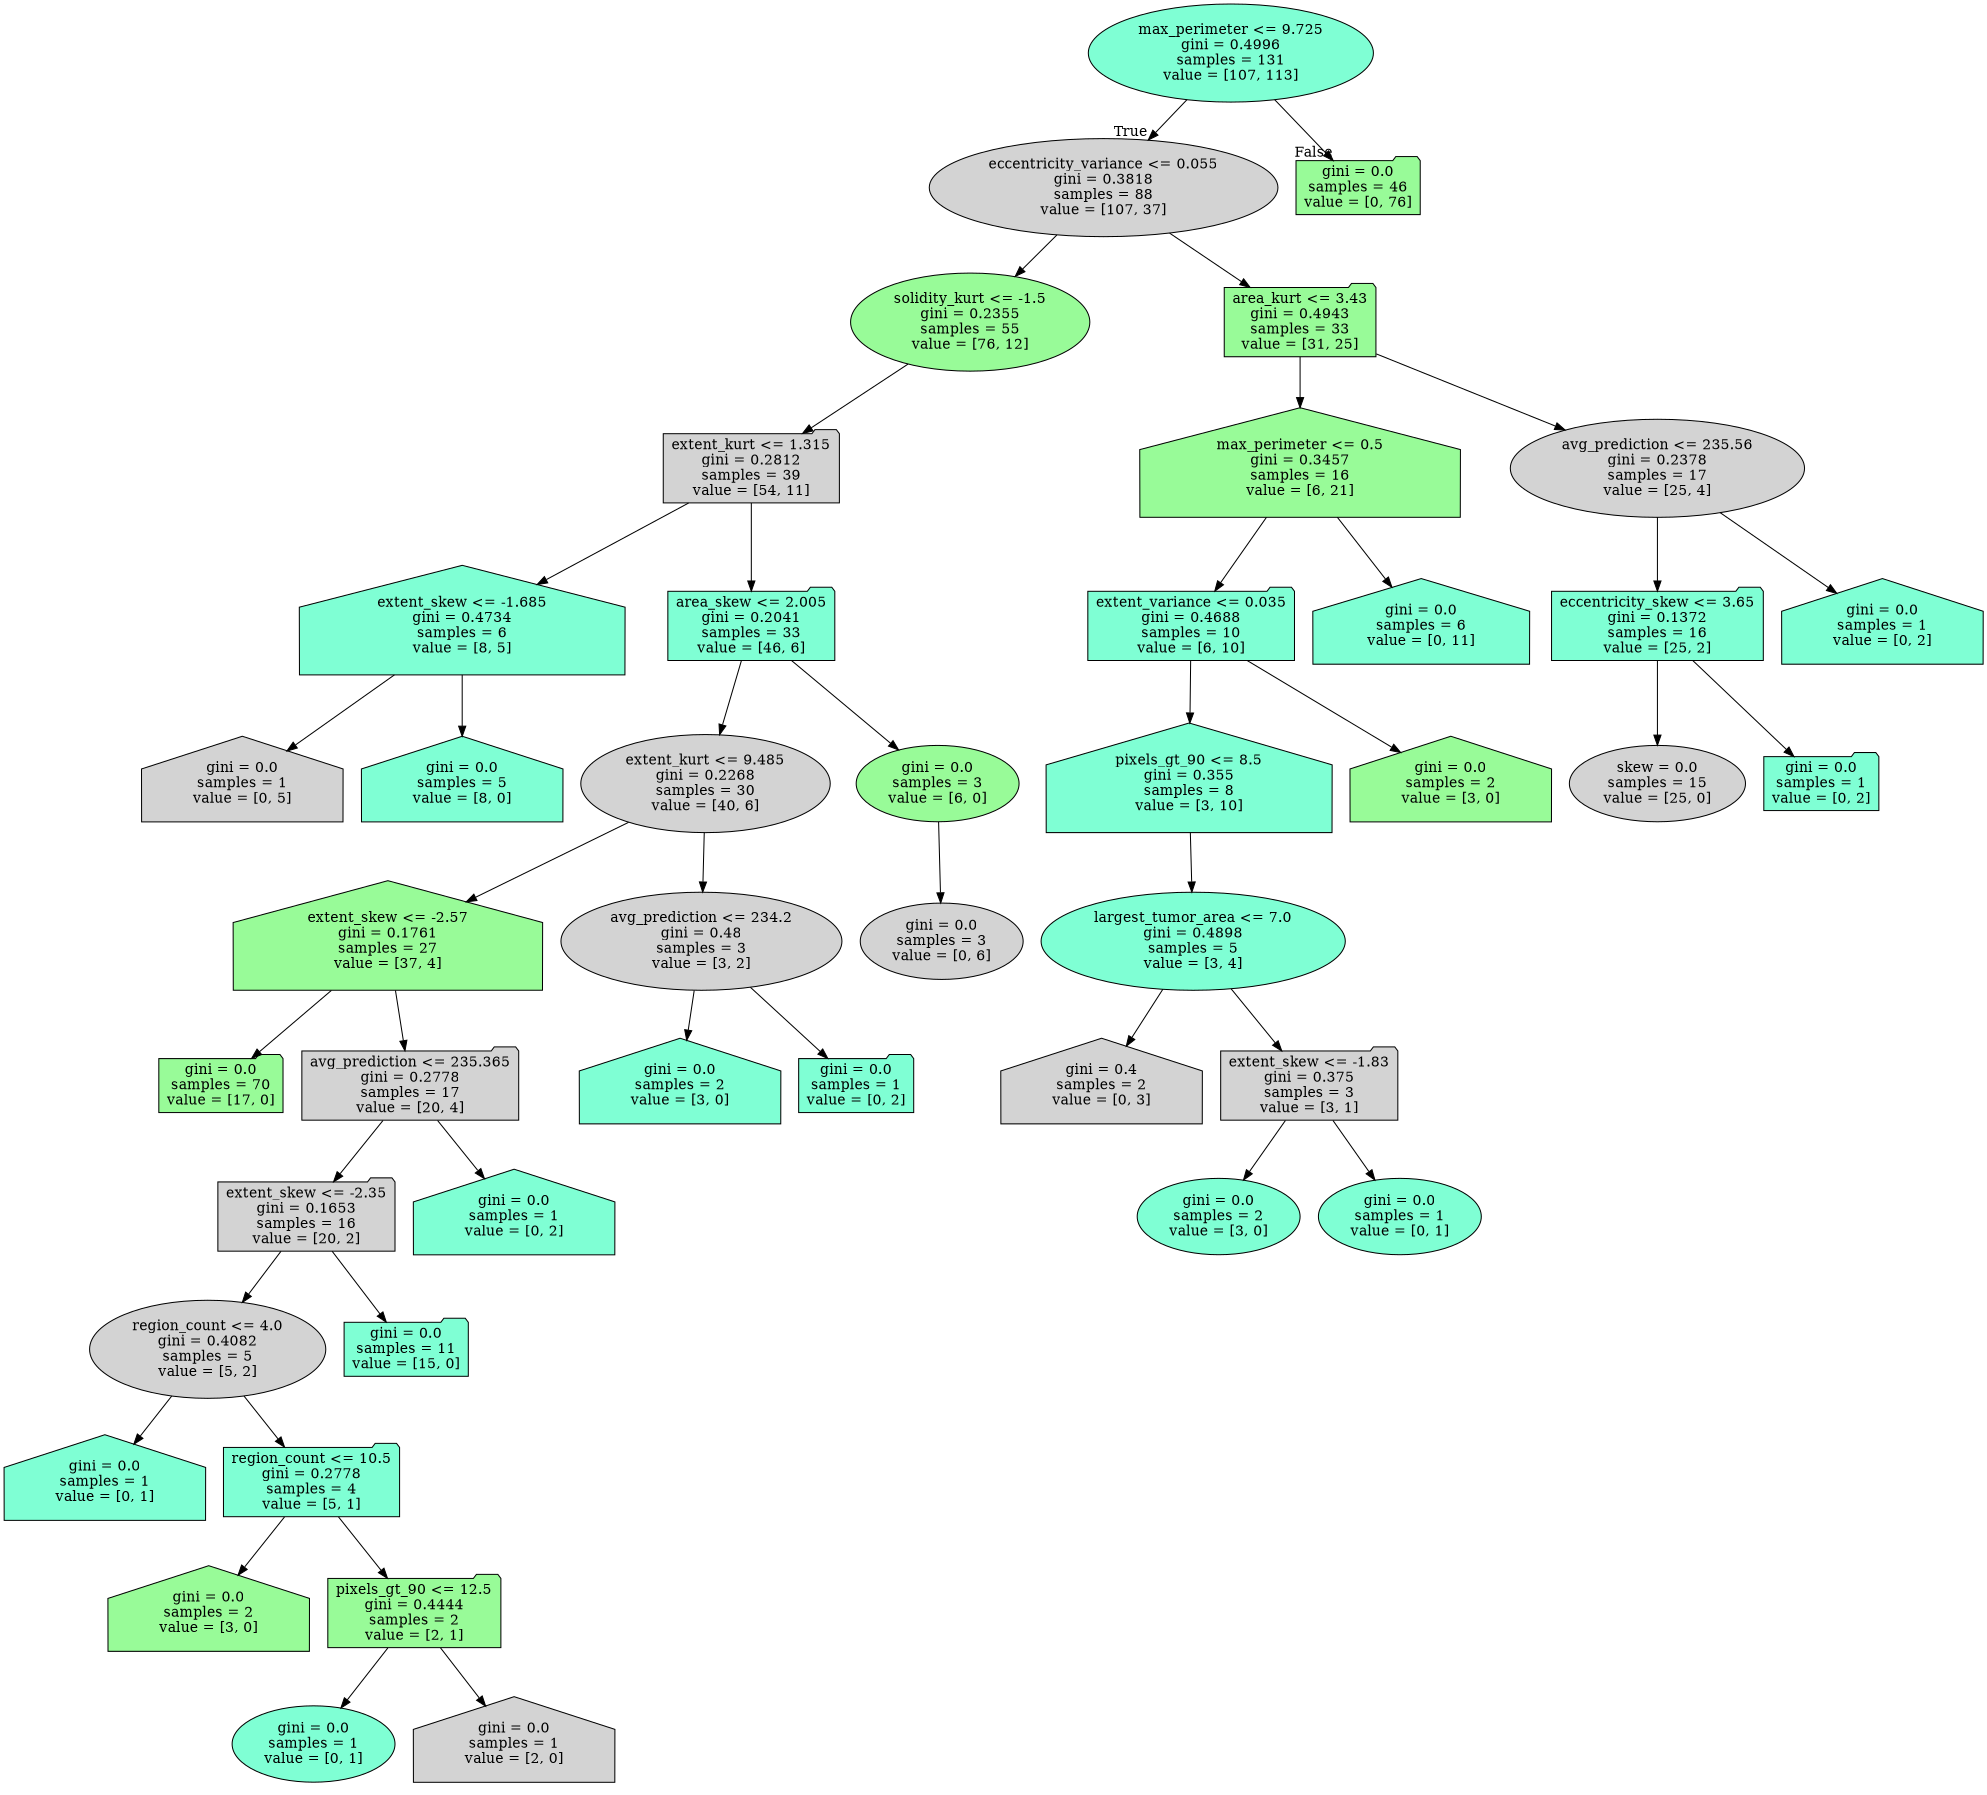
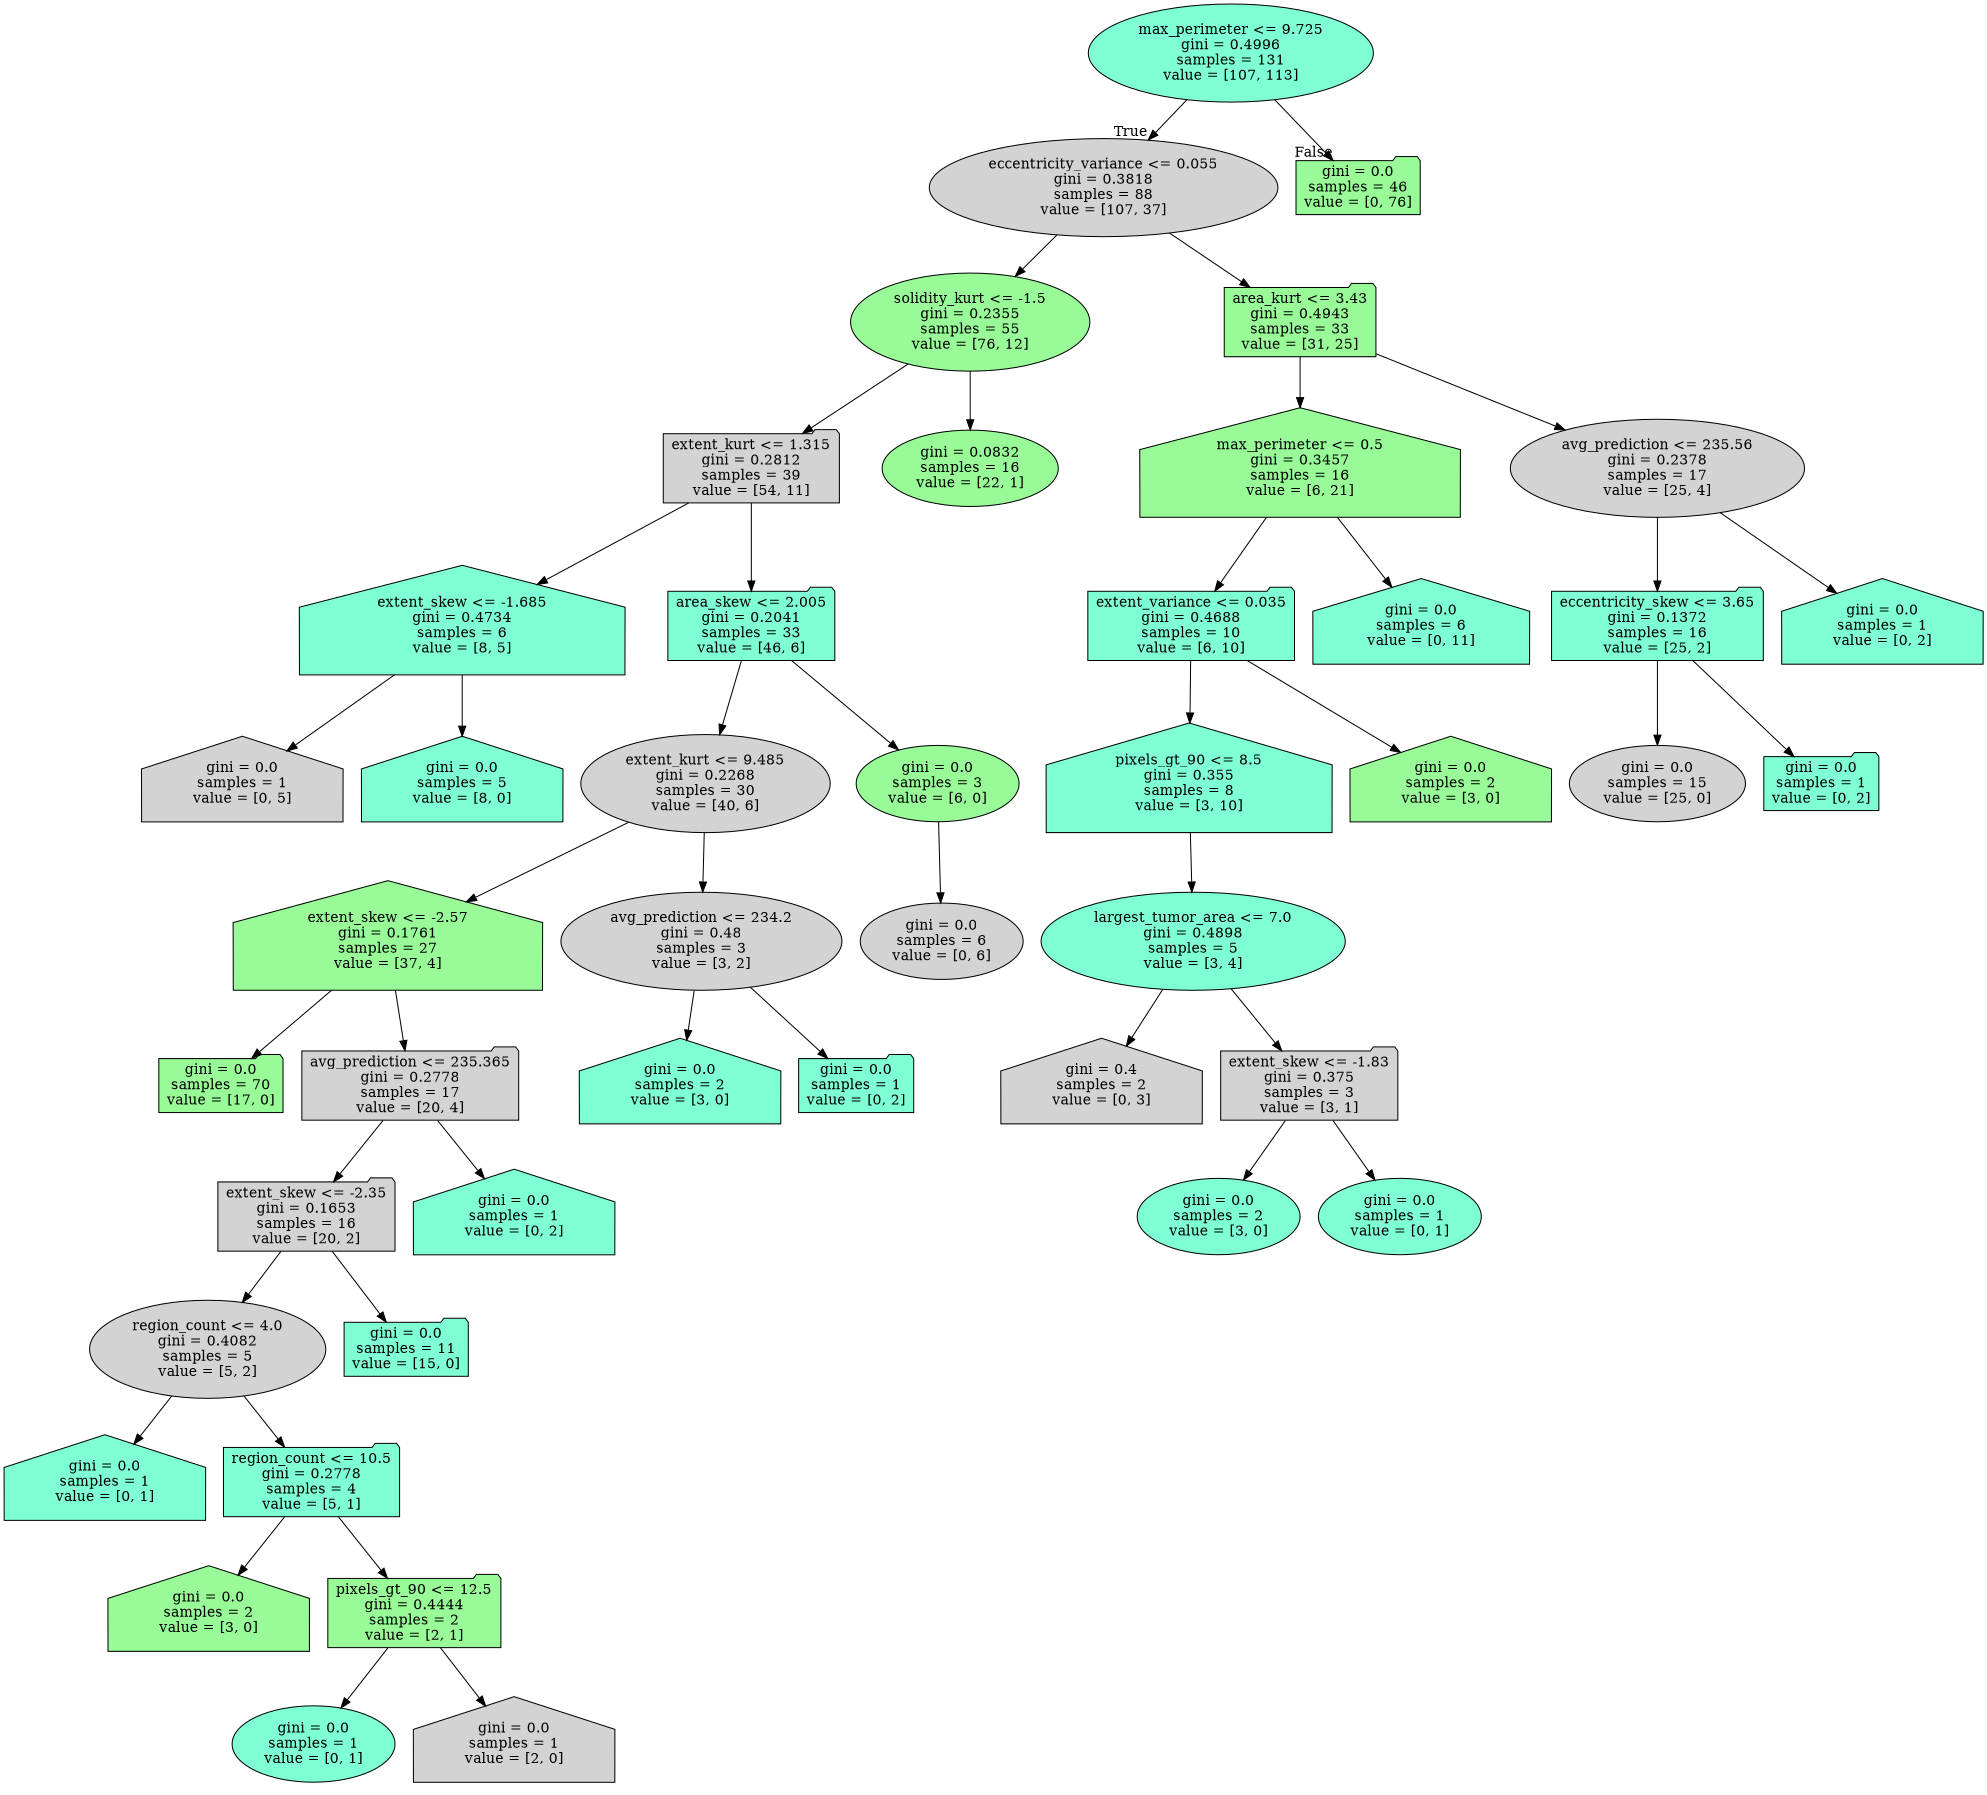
none -> (970, 468)
(1657, 784) -> (1657, 784)
(942, 941) -> (942, 941)
